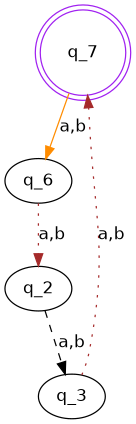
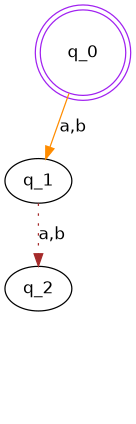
(83, 53) -> (83, 53)
(38, 181) -> (38, 181)
(72, 396) -> none
